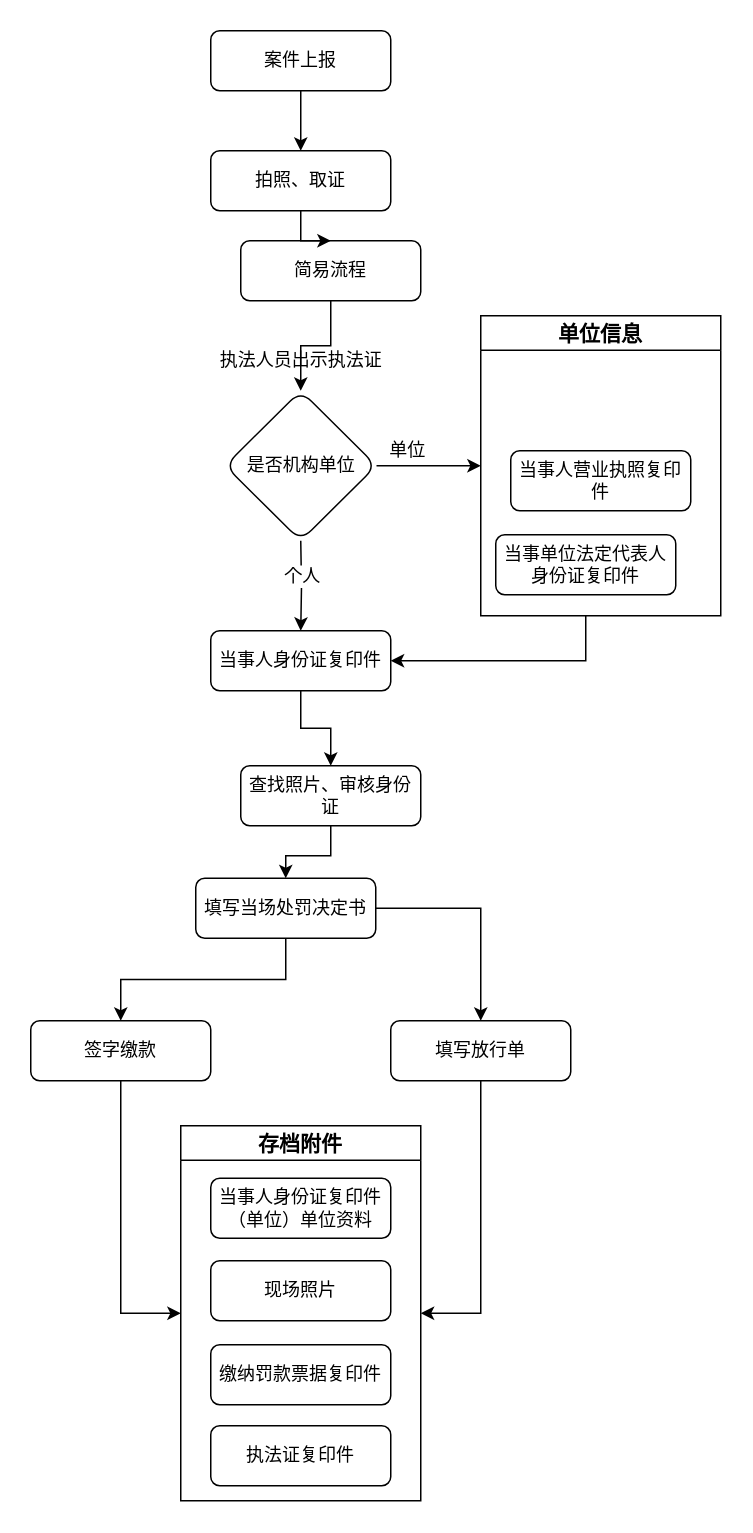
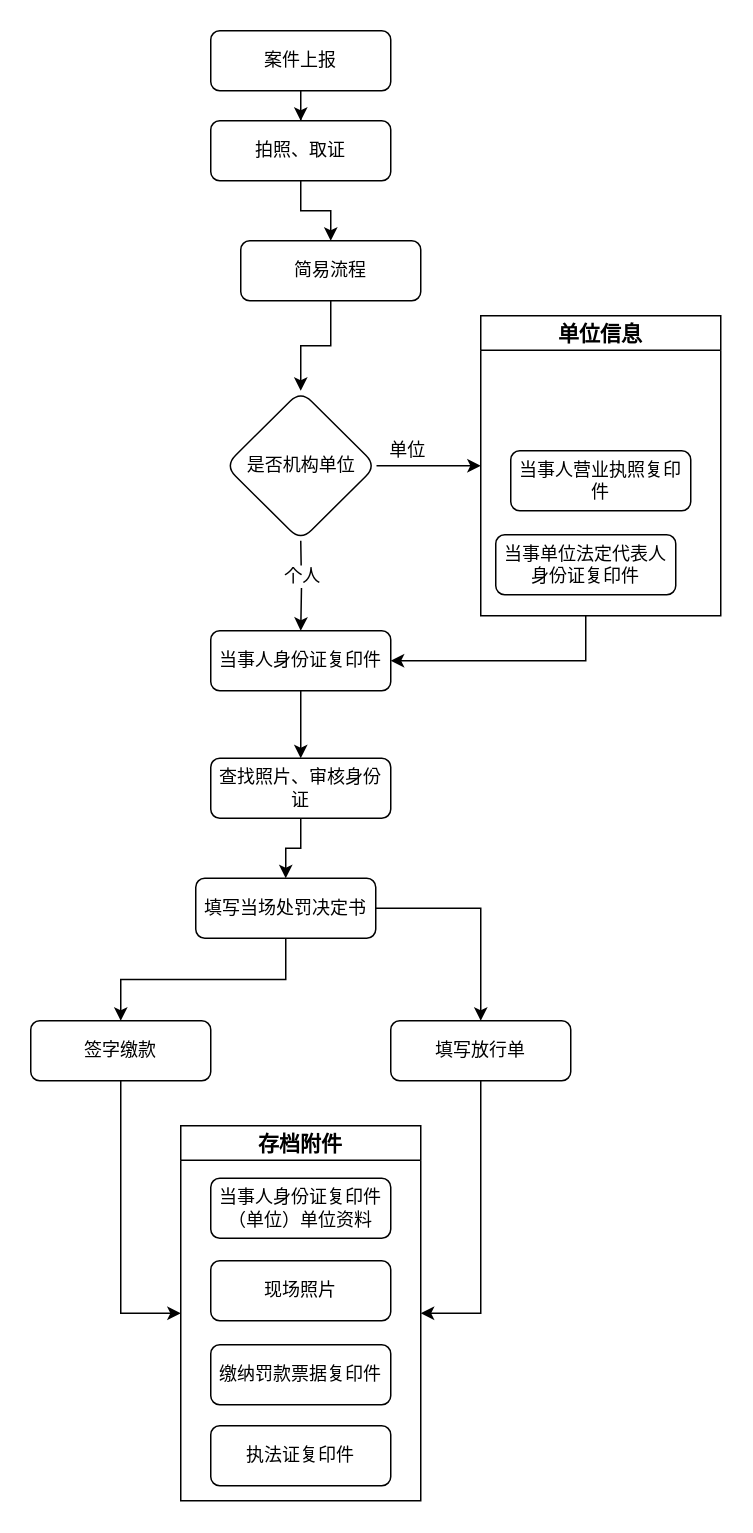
(301, 181) -> (301, 151)
(301, 361) -> none
(331, 796) -> (301, 788)
